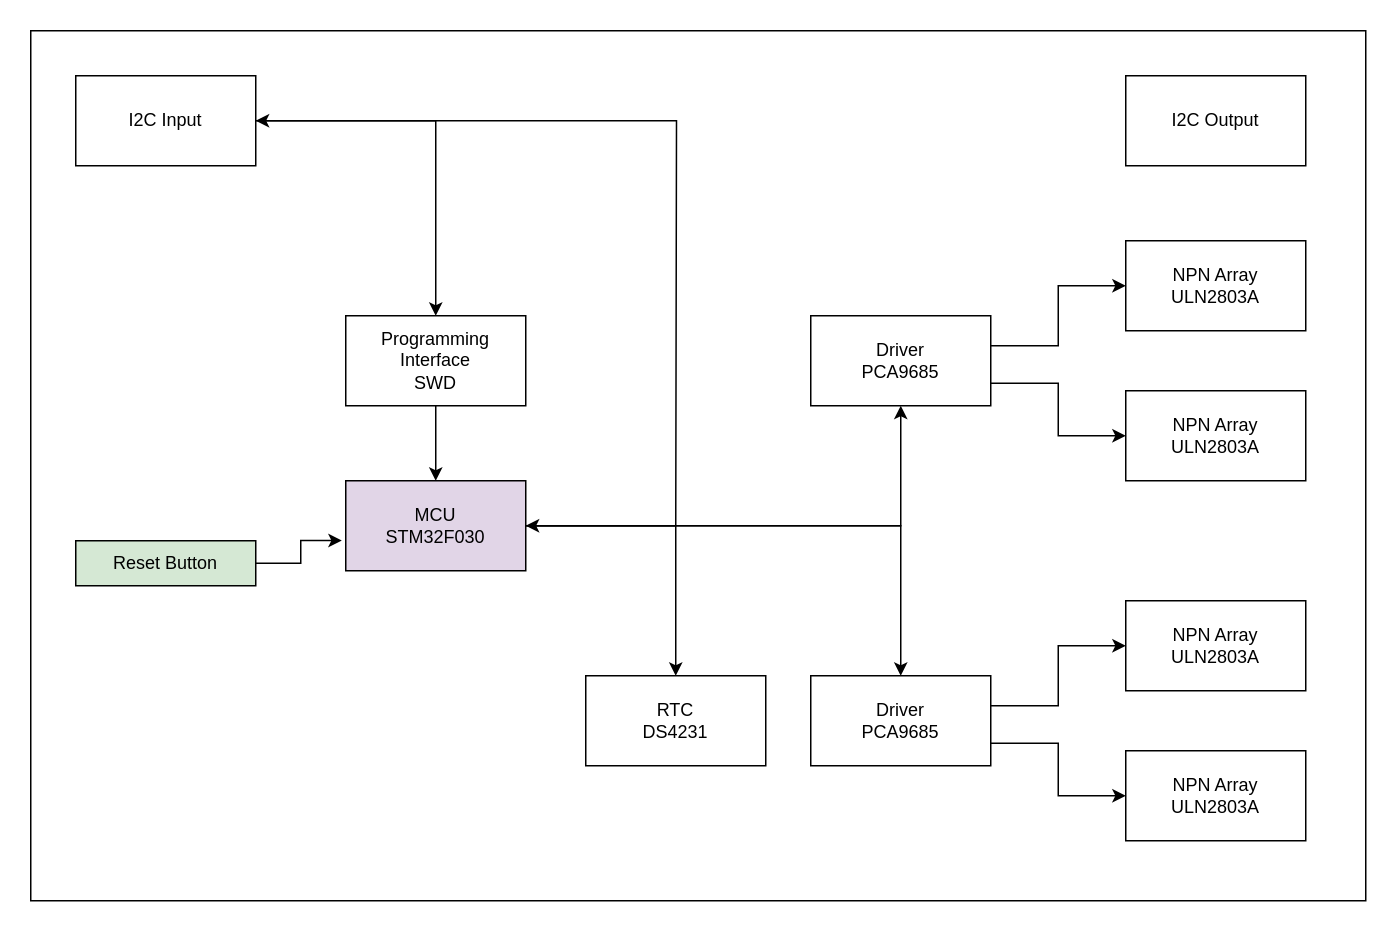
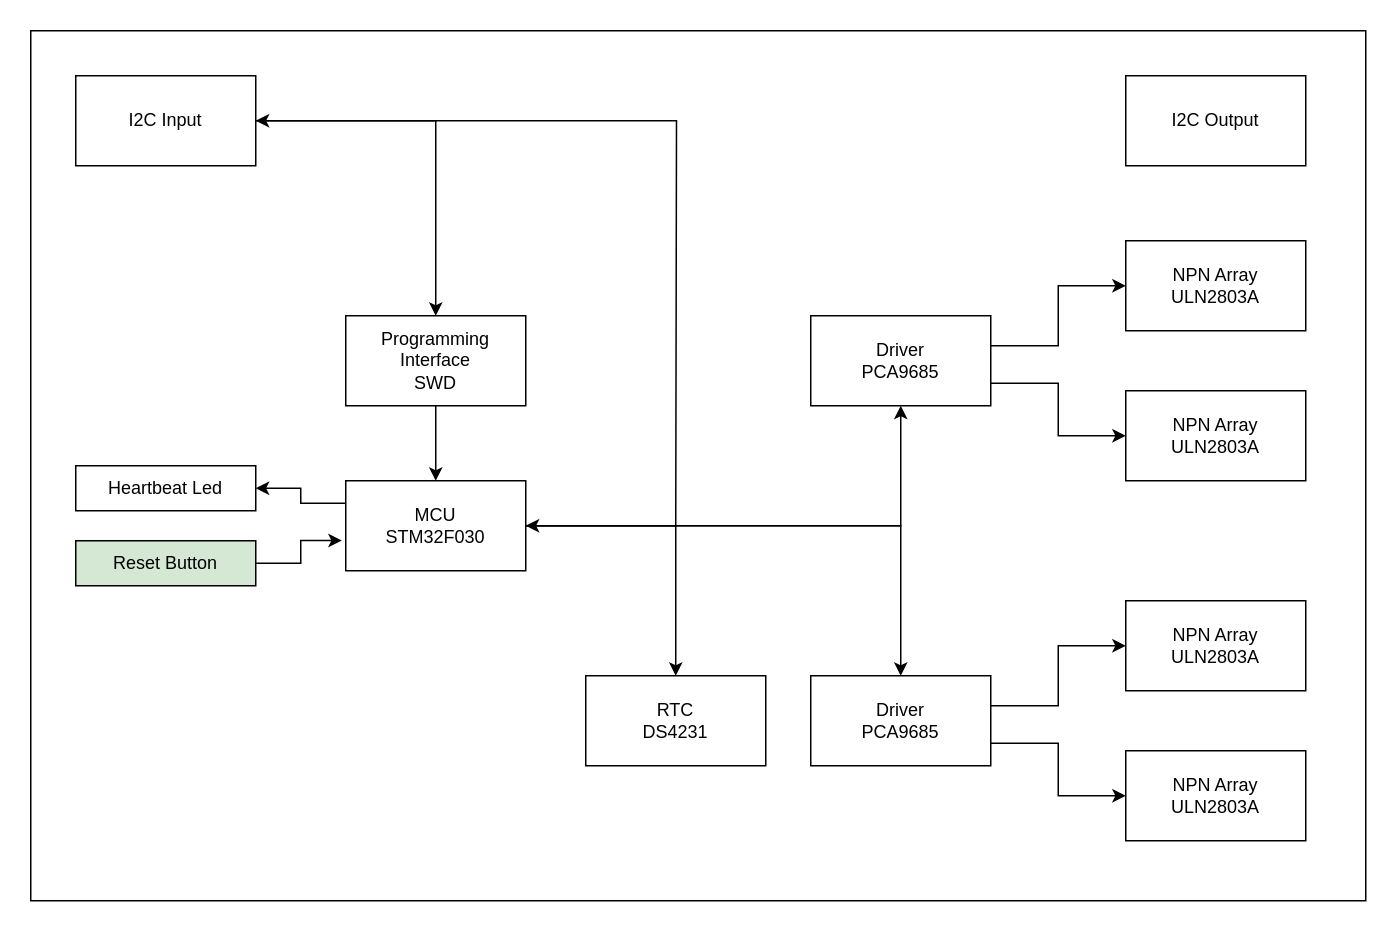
none -> (166, 488)
none -> (301, 501)
(436, 526) -> (436, 526)
